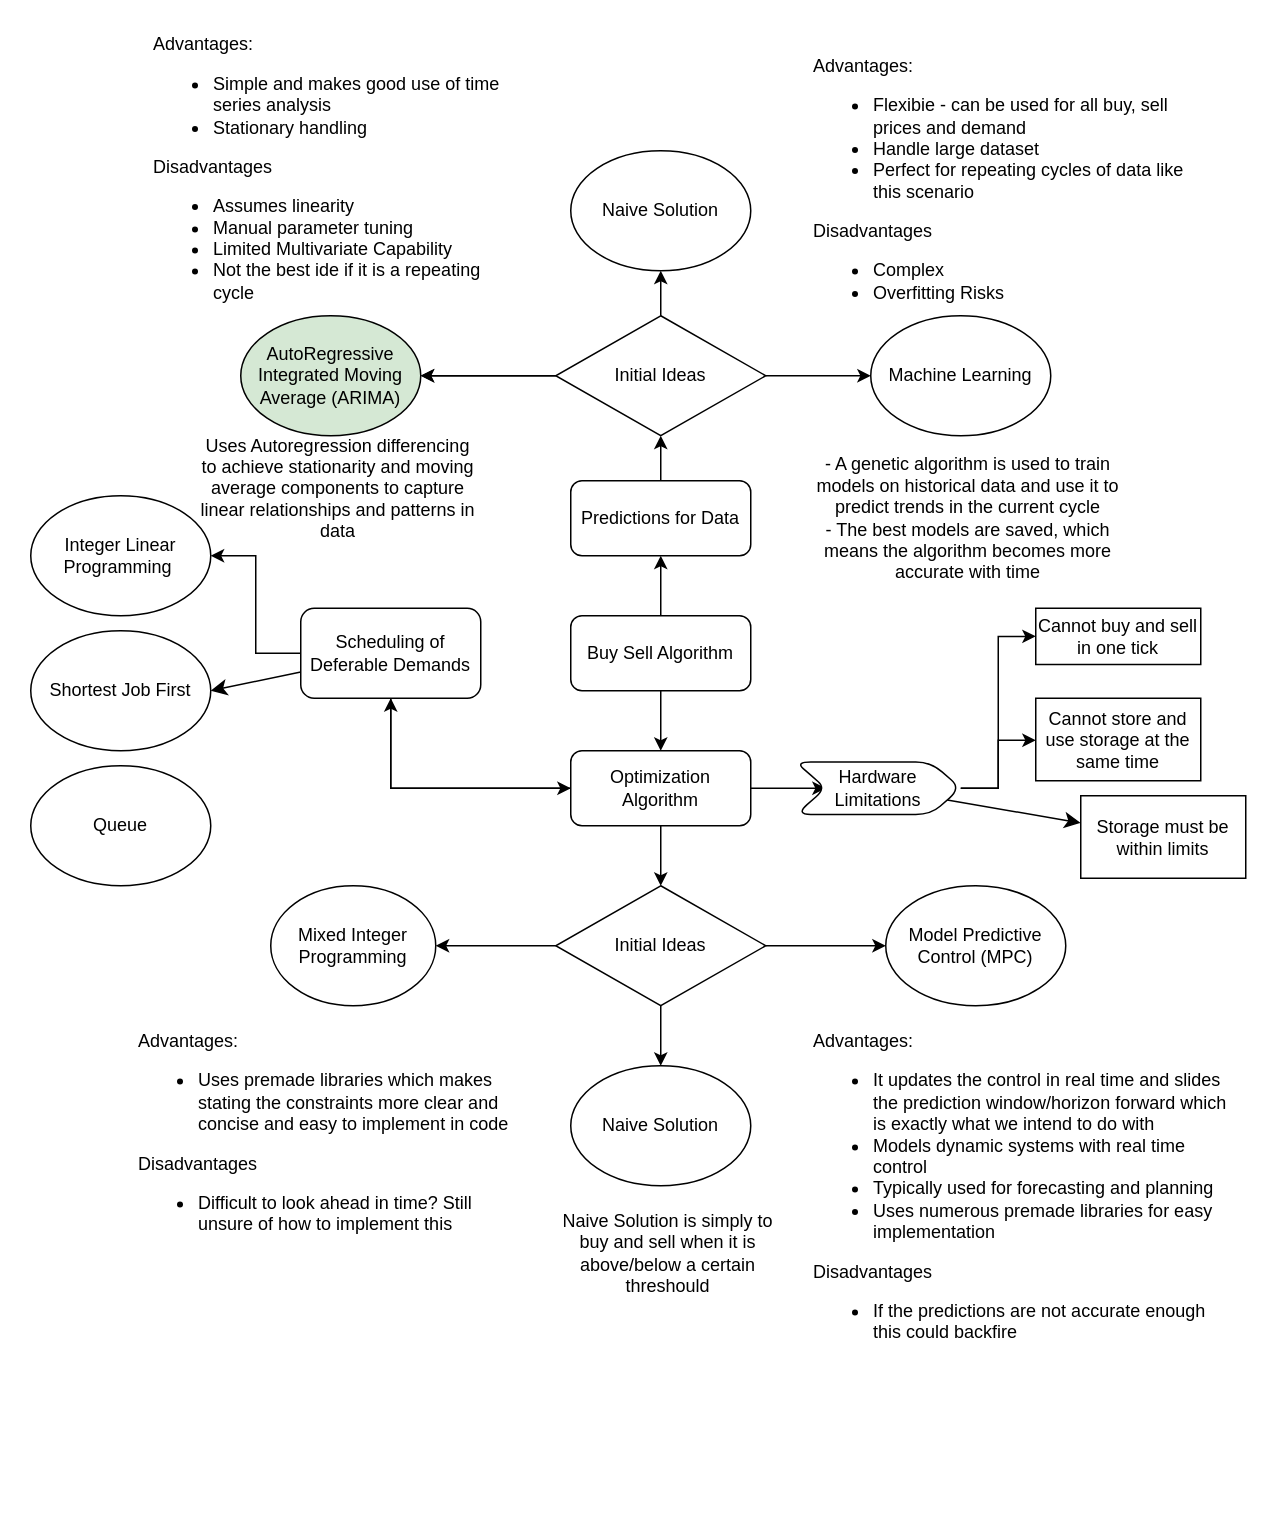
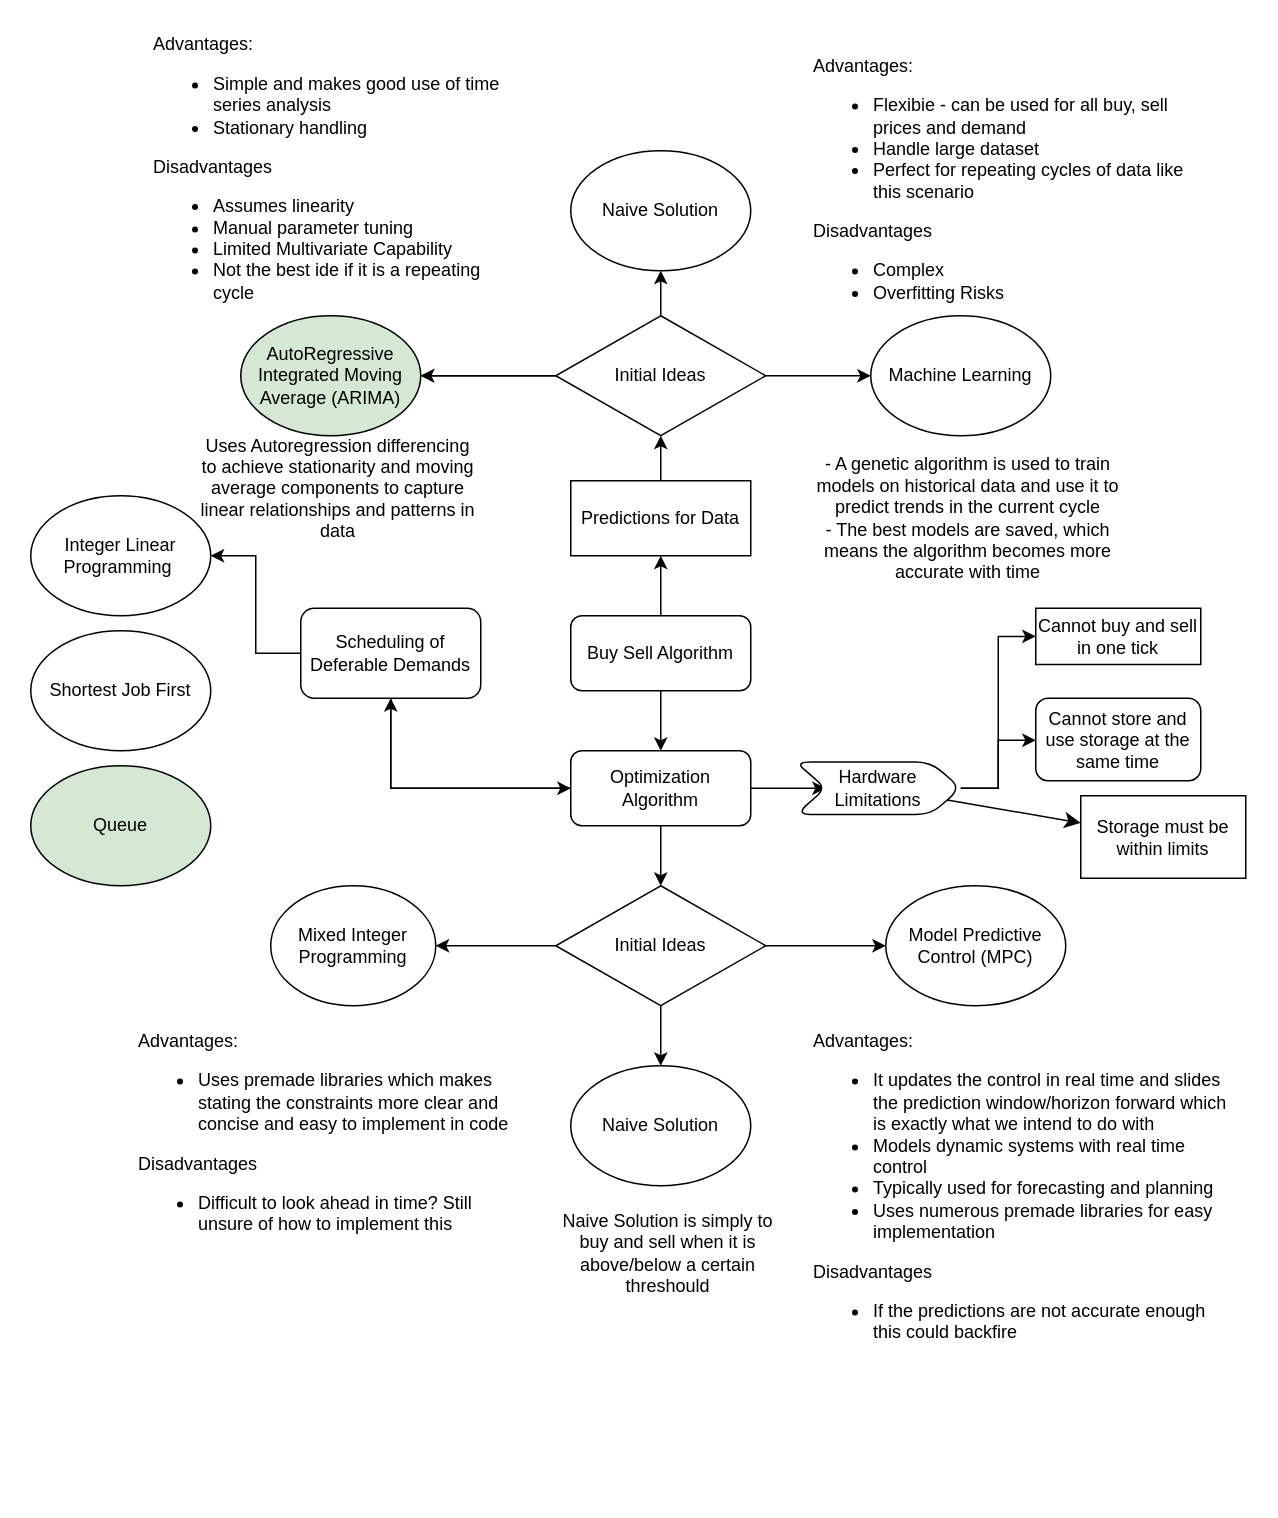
(661, 518) -> (661, 518)
(261, 680) -> none
(1118, 740) -> (1118, 740)
(121, 826) -> (121, 826)
